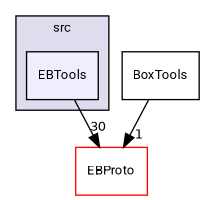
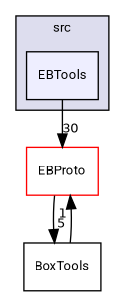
none -> (54, 213)
